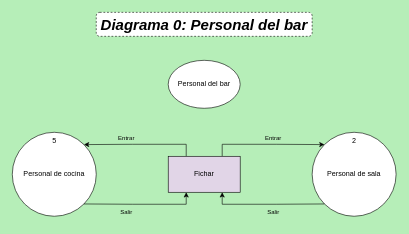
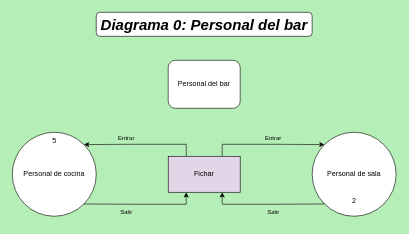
(204, 24) -> (204, 24)
(204, 84) -> (204, 84)
(354, 141) -> (354, 201)
